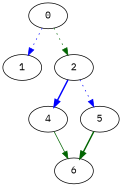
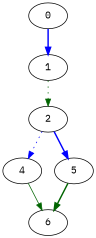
(37, 38) -> (48, 38)
(59, 38) -> (48, 90)
(63, 90) -> (37, 142)
(85, 90) -> (59, 142)
